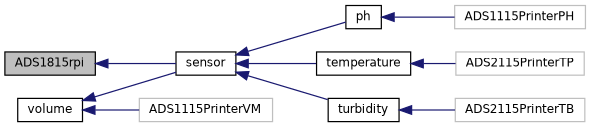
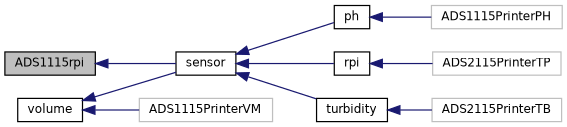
(50, 64) -> (50, 64)
(364, 64) -> (352, 64)
